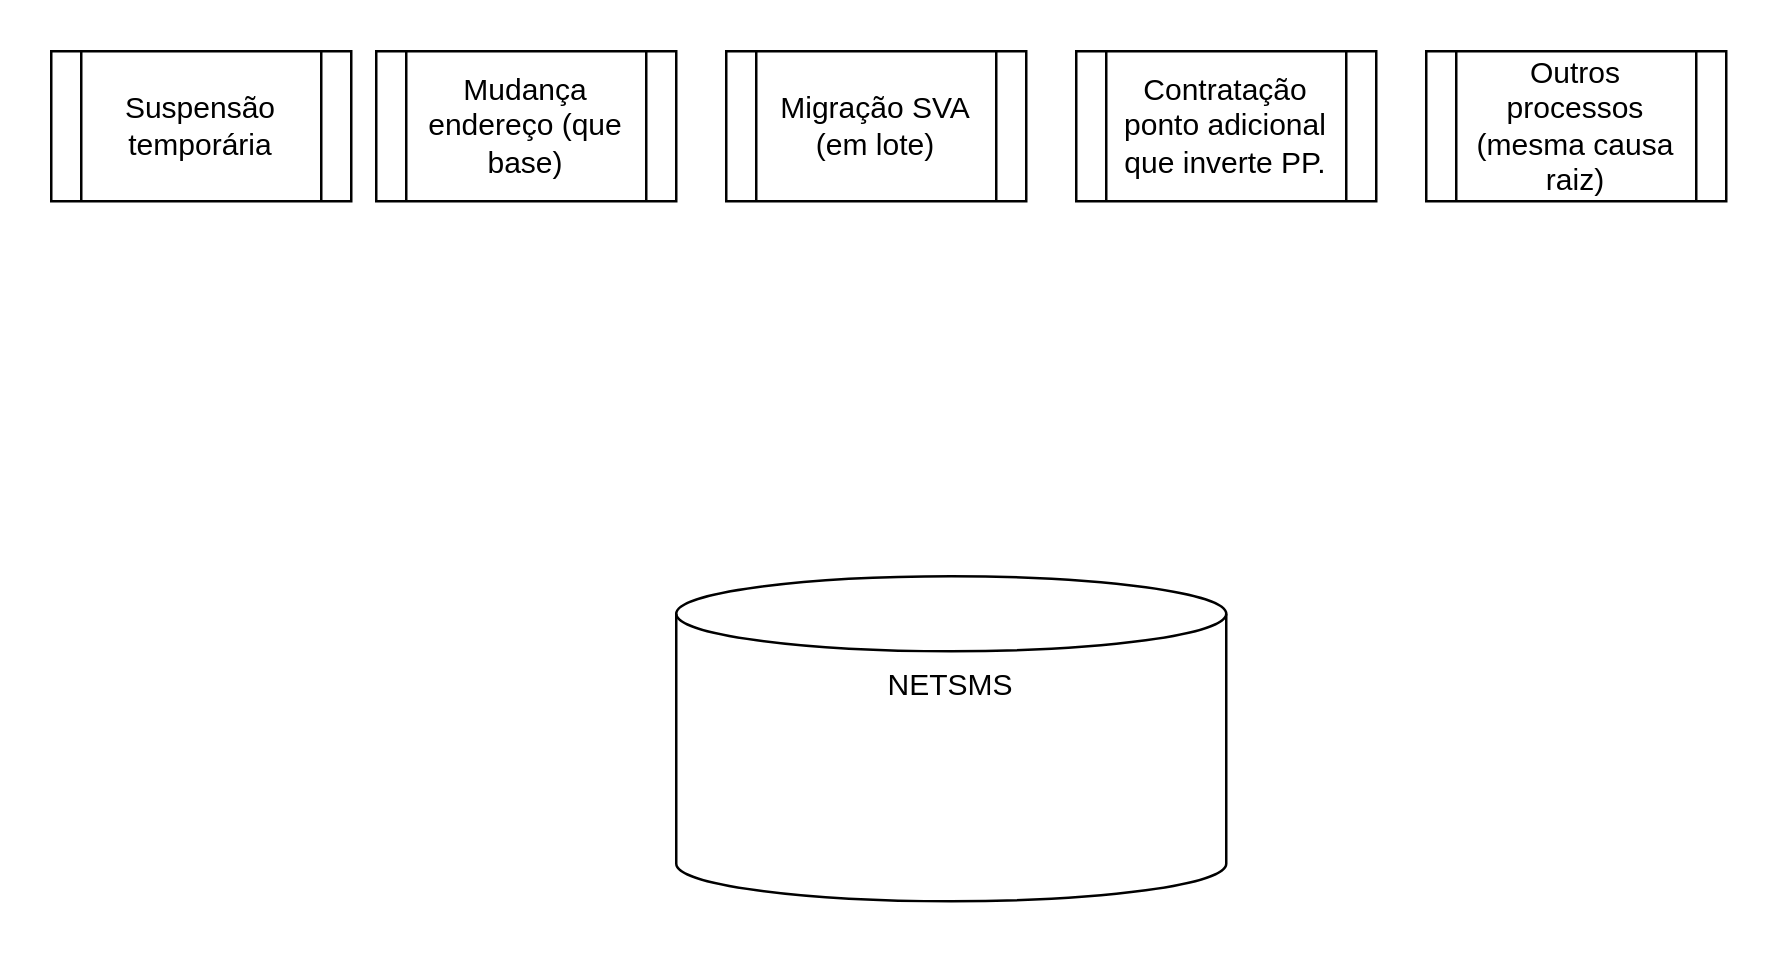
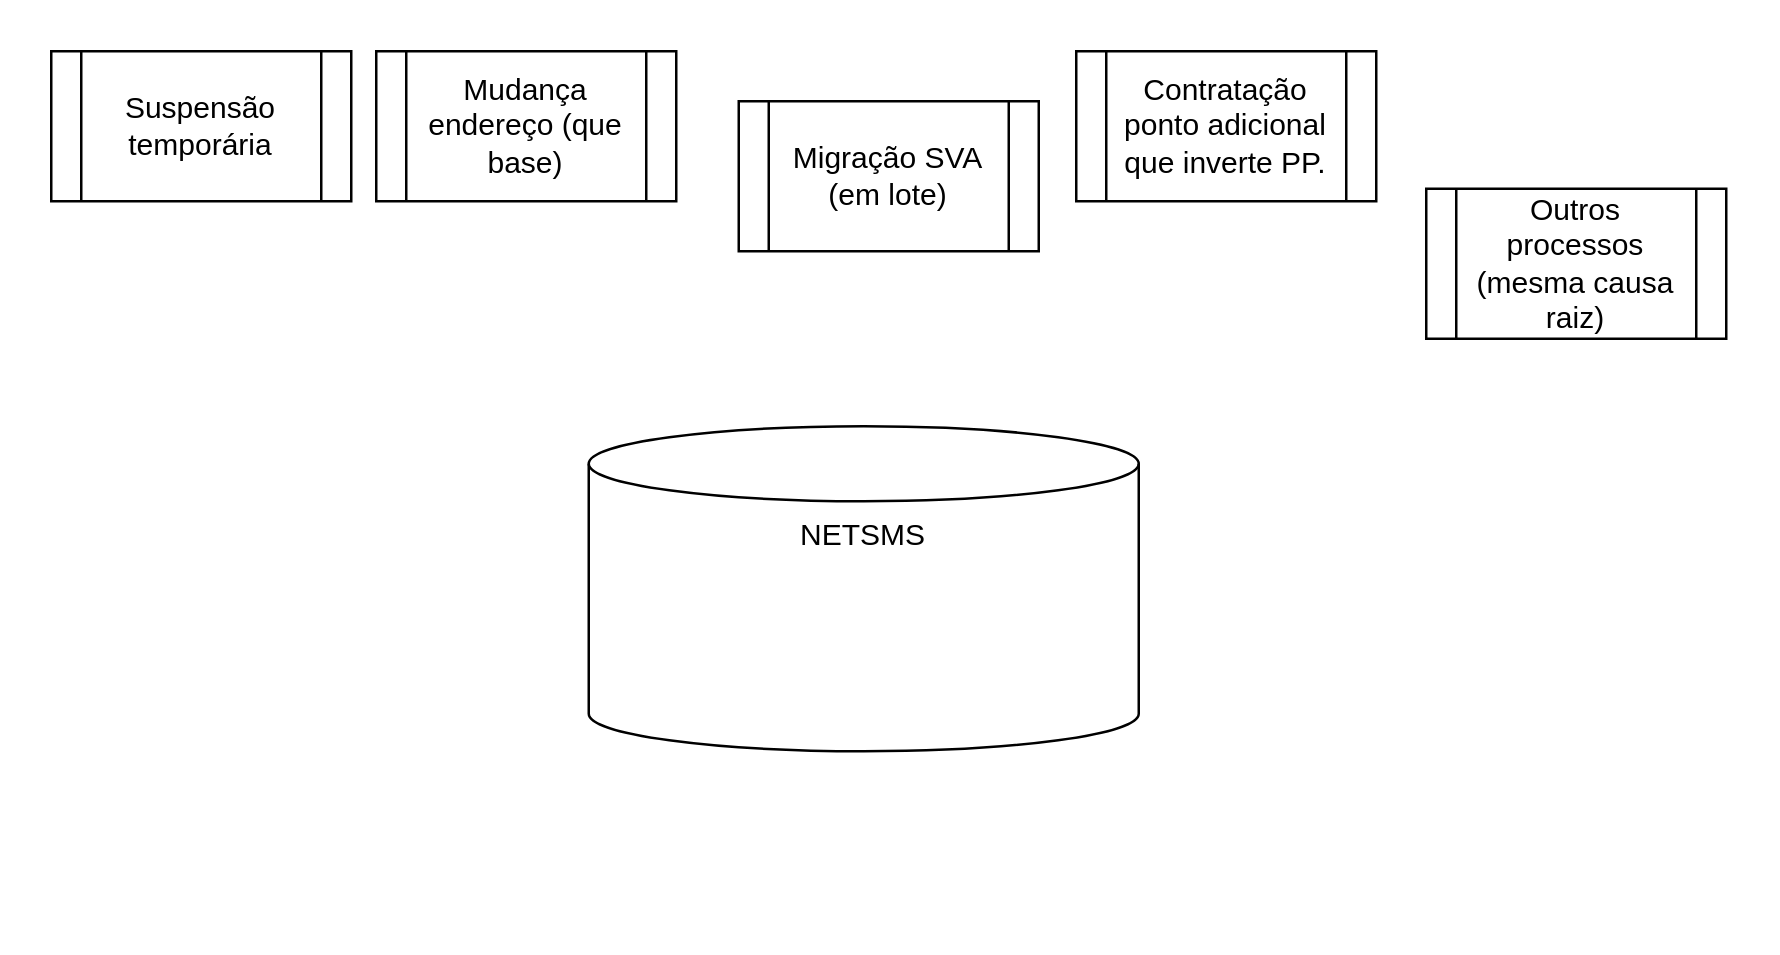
(876, 126) -> (889, 176)
(1576, 126) -> (1576, 264)
(951, 739) -> (864, 589)
